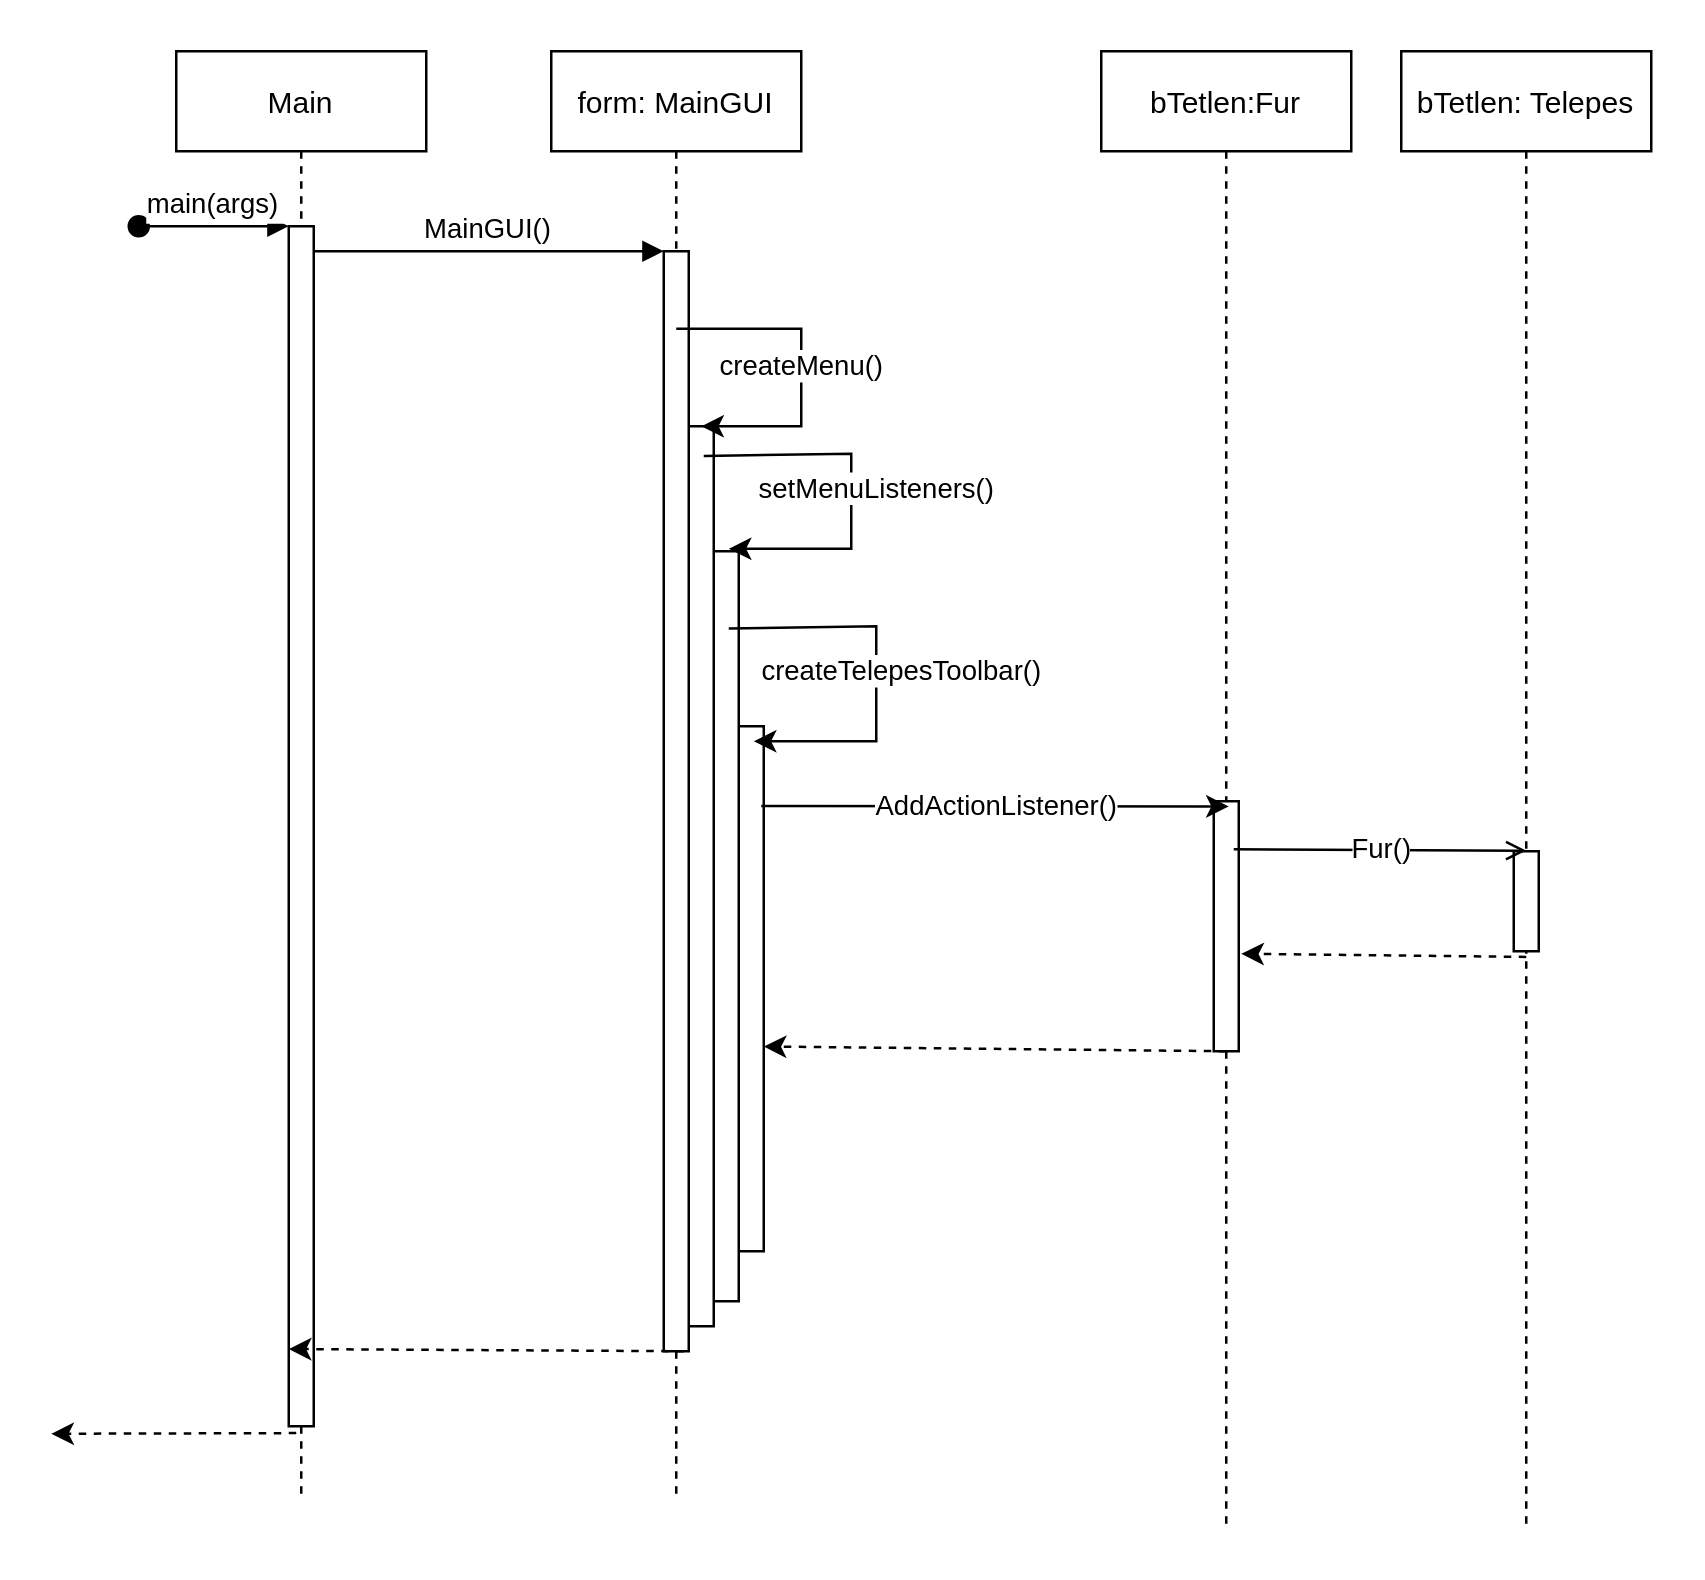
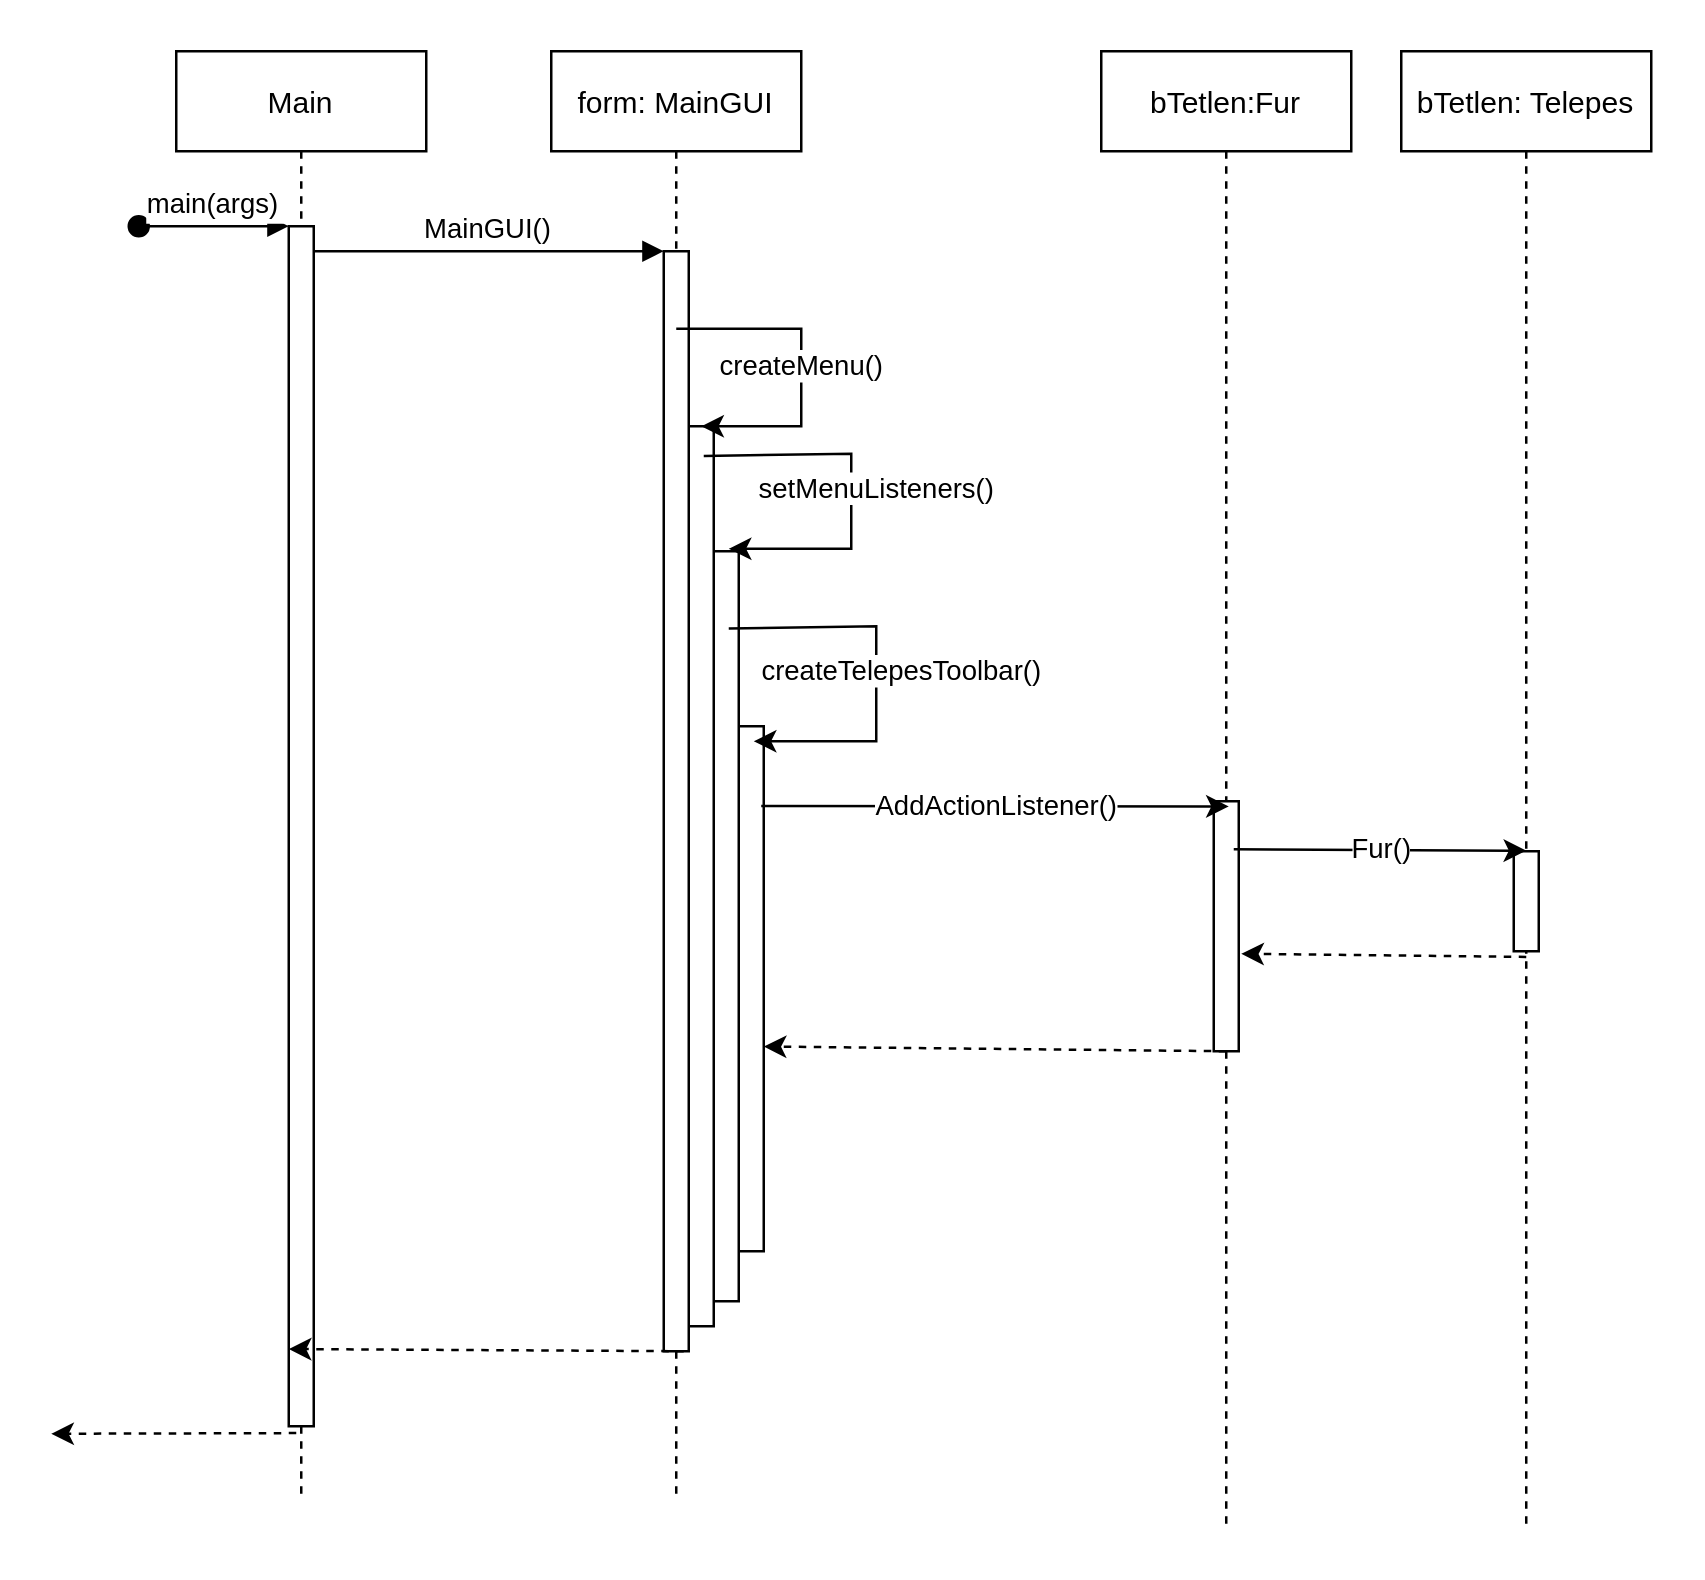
(1509, 851) -> (1507, 851)
